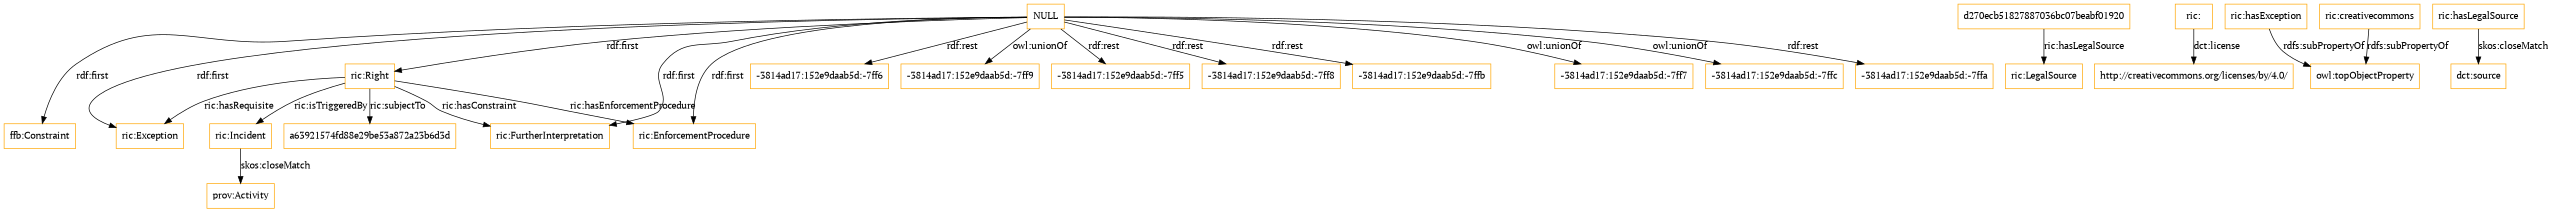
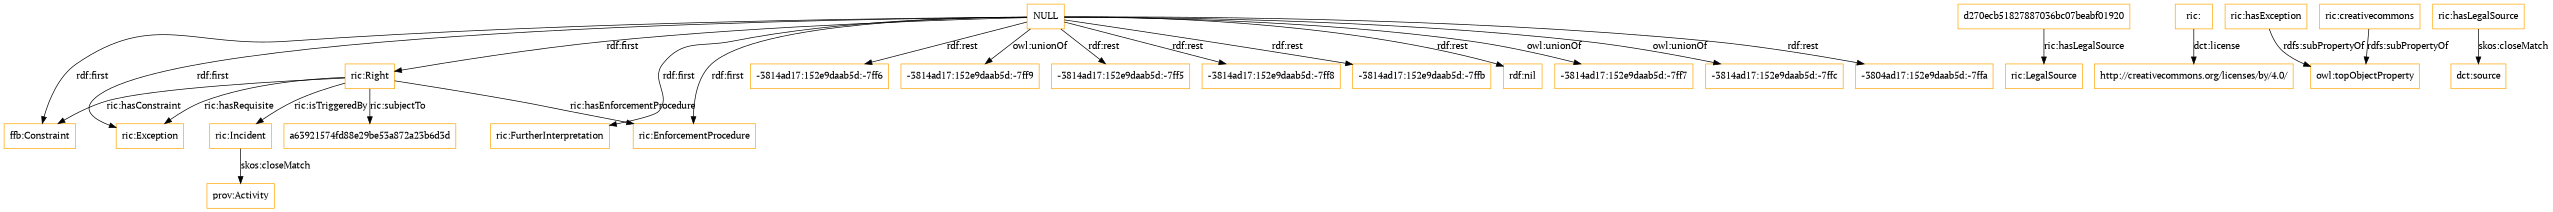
none -> (1523, 76)
(1924, 76) -> (1924, 76)
(438, 109) -> (202, 87)
